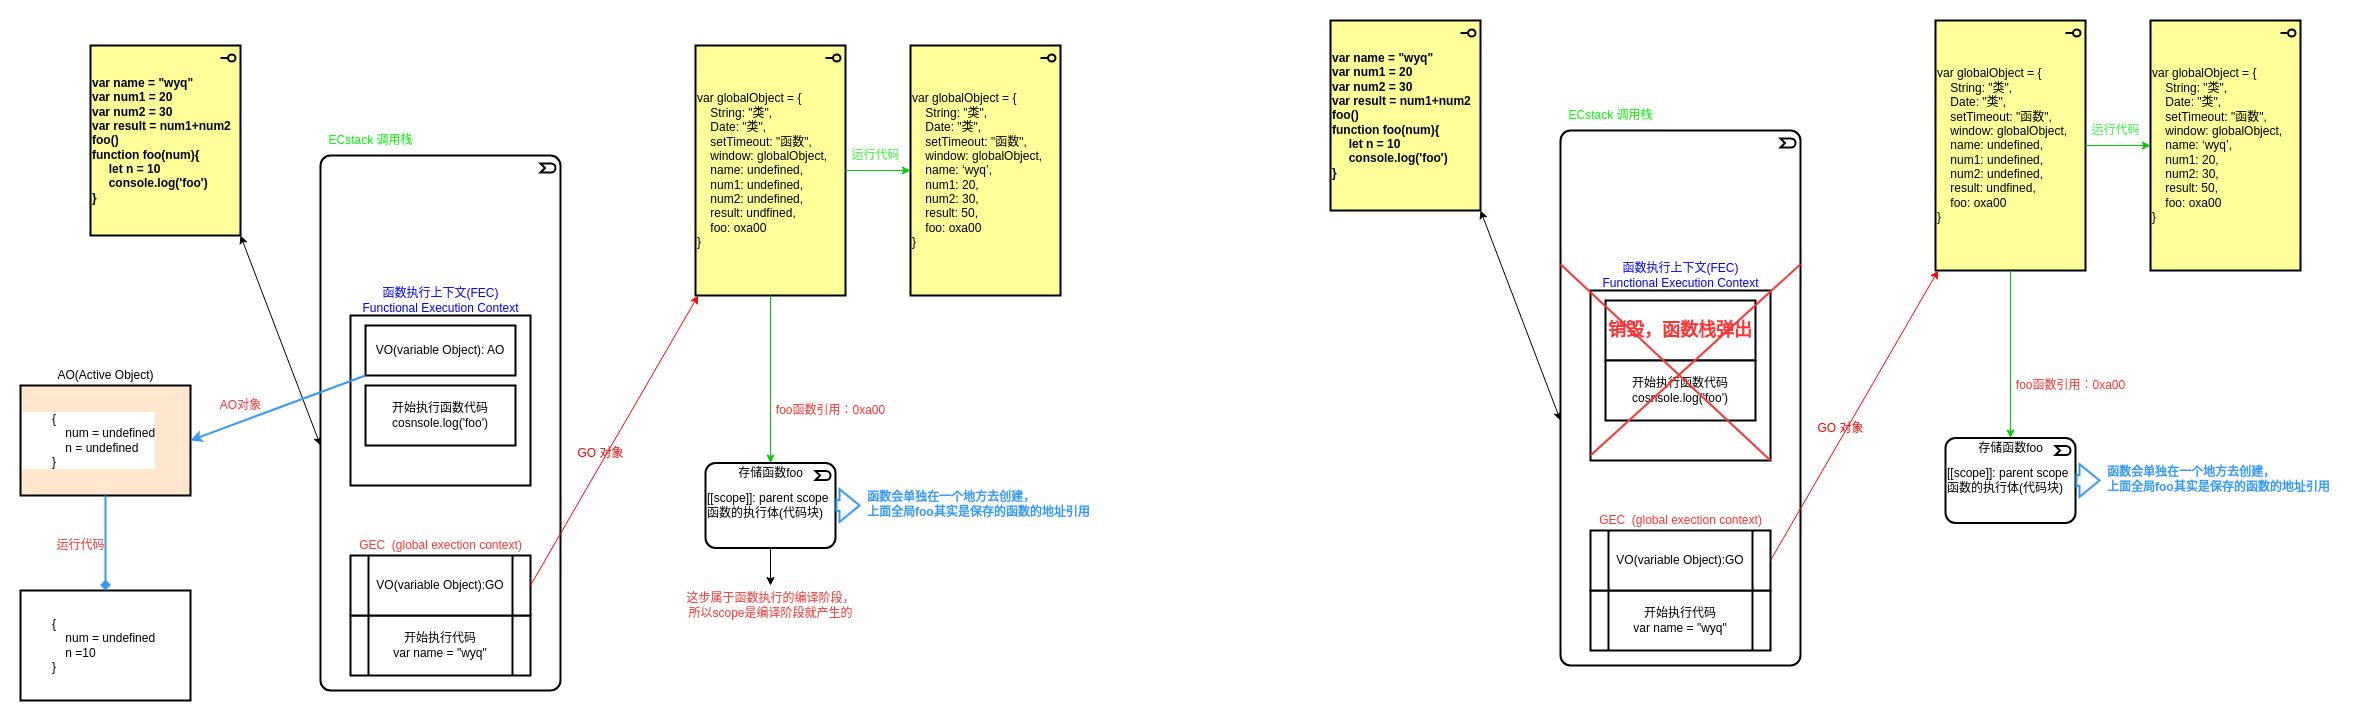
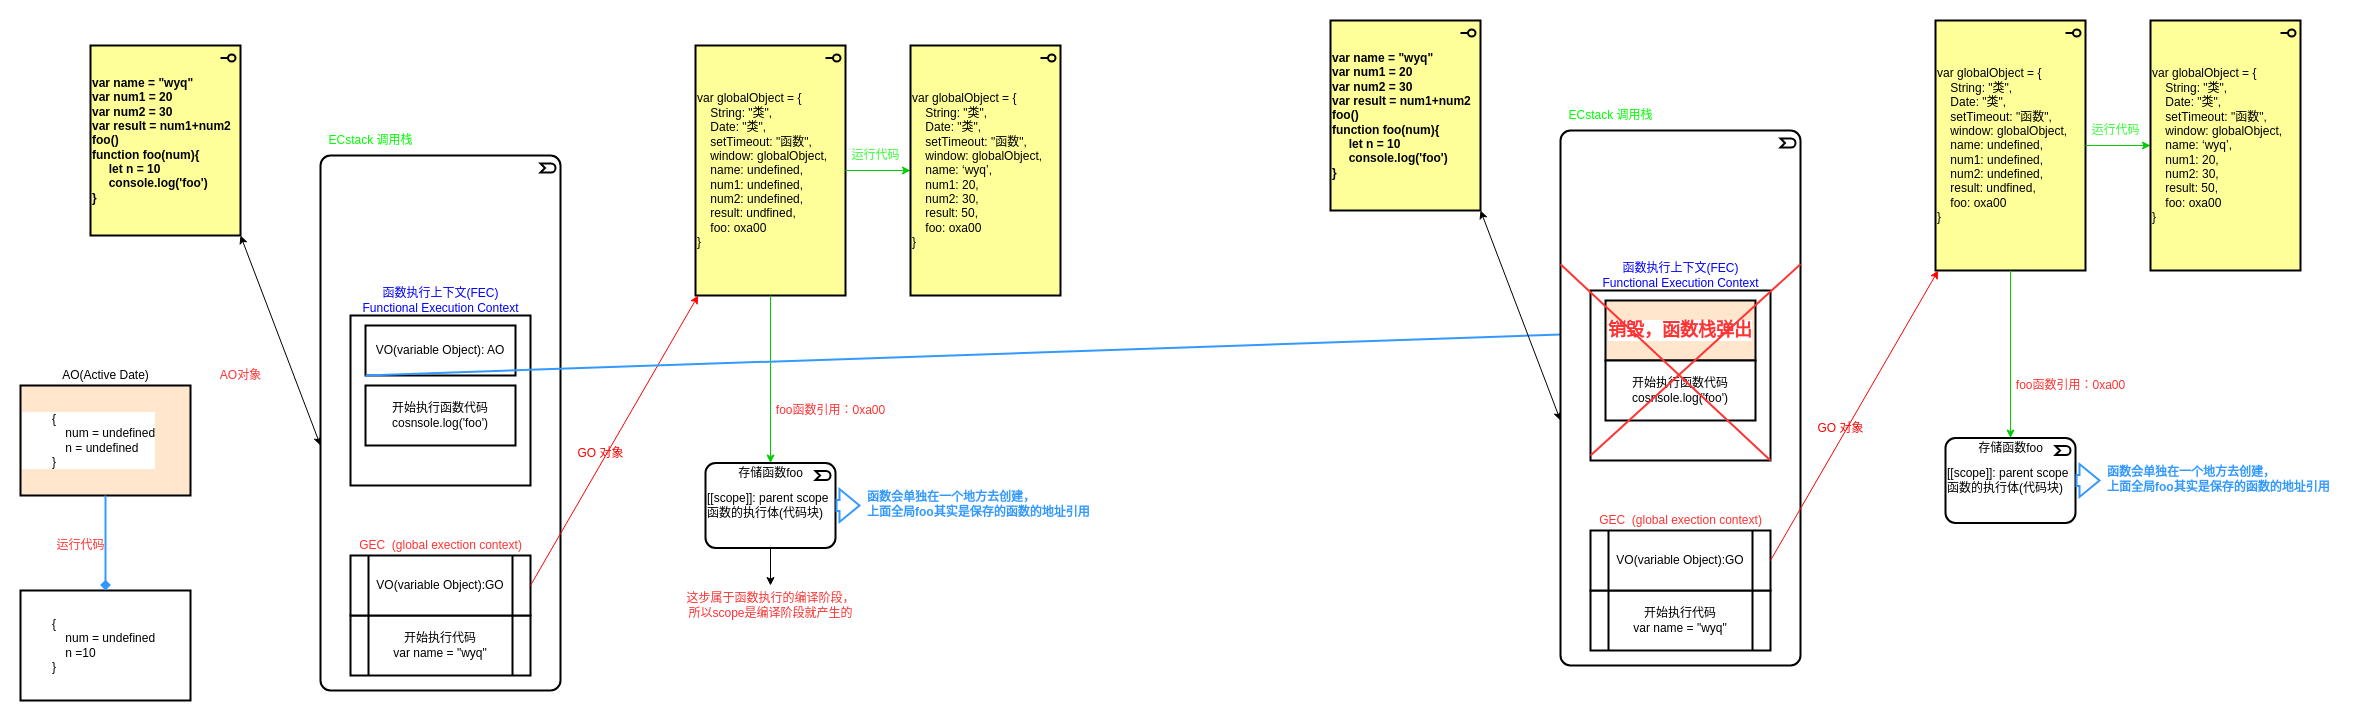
(1681, 331) -> (1681, 331)
(106, 376) -> (106, 376)
(241, 406) -> (241, 376)
(282, 407) -> (962, 355)
